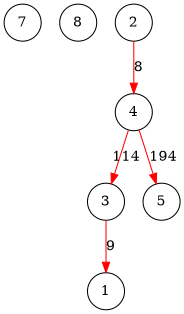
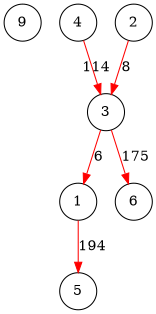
(23, 23) -> (23, 23)
(78, 23) -> none
(134, 62) -> (122, 62)
(146, 152) -> (78, 241)
none -> (134, 202)
(111, 246) -> (99, 157)
